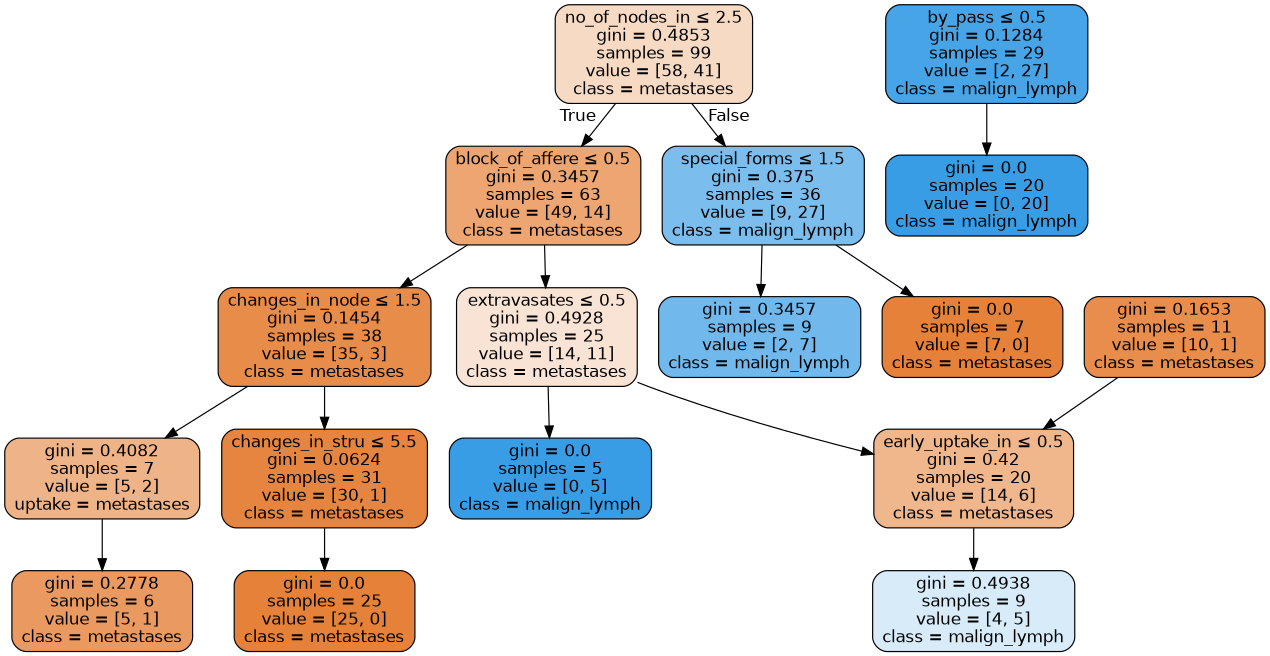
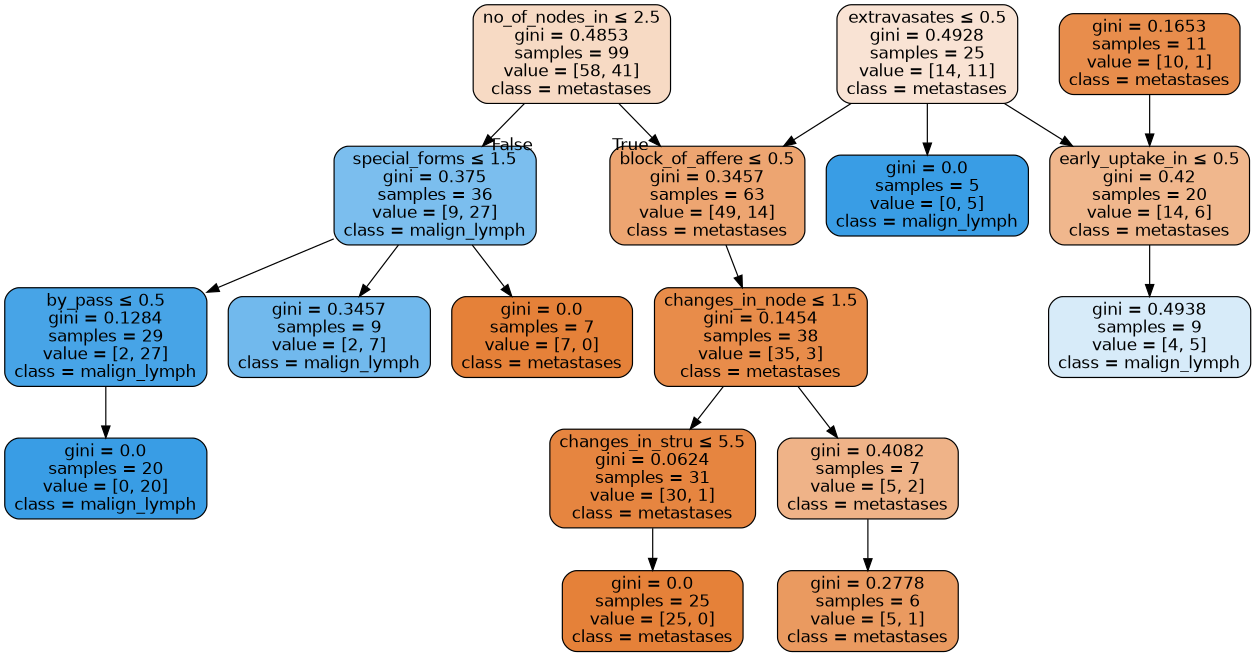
(545, 260) -> (822, 122)
none -> (276, 263)
(102, 505) -> (868, 505)
